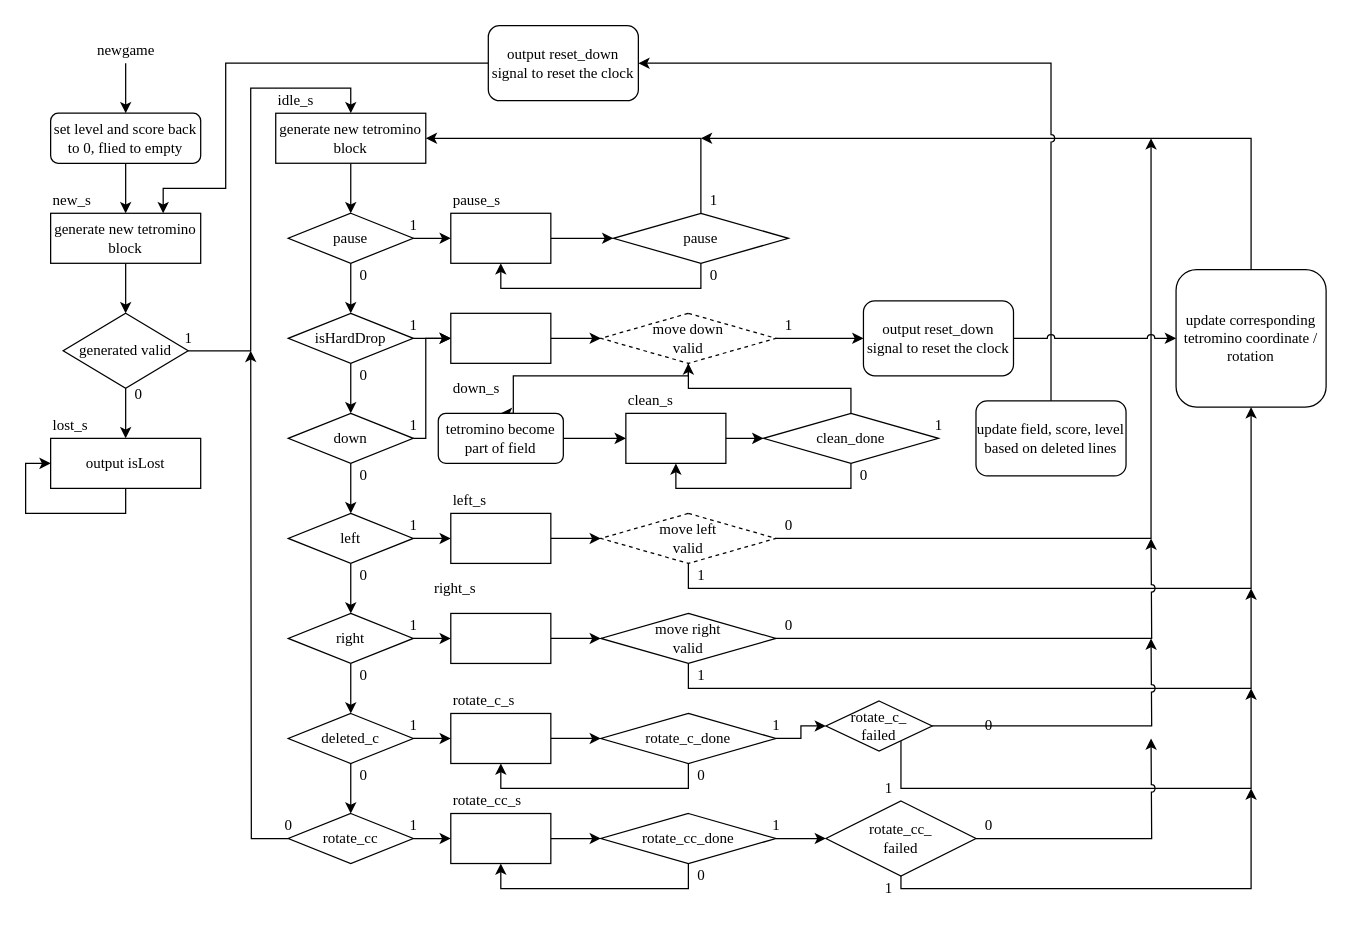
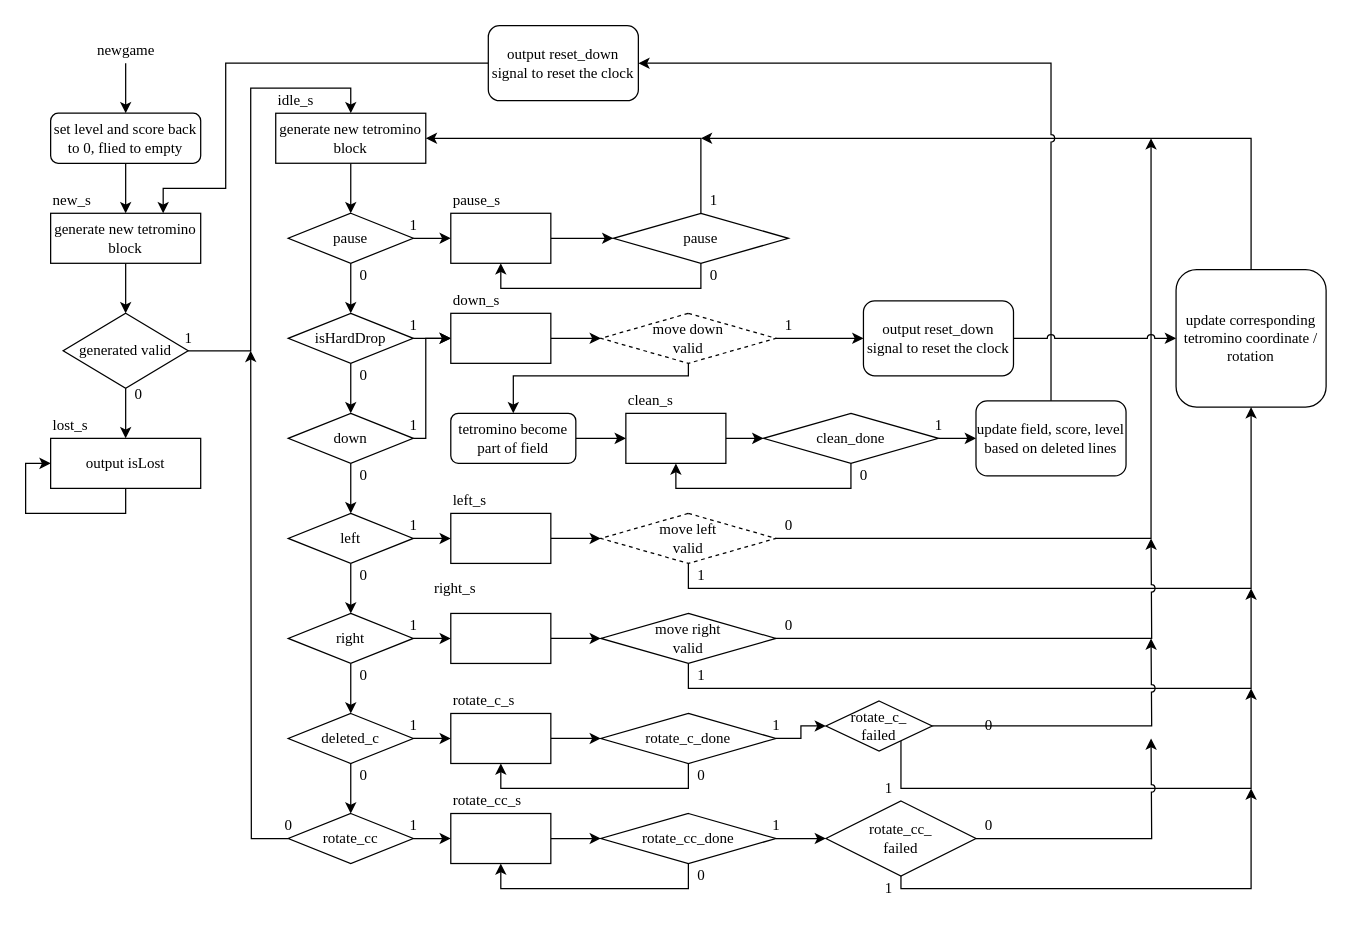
(488, 388) -> (488, 301)
(776, 388) -> (961, 438)
(501, 438) -> (513, 438)
